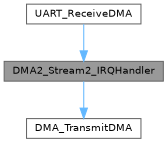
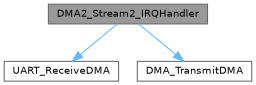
(84, 38) -> (99, 39)
